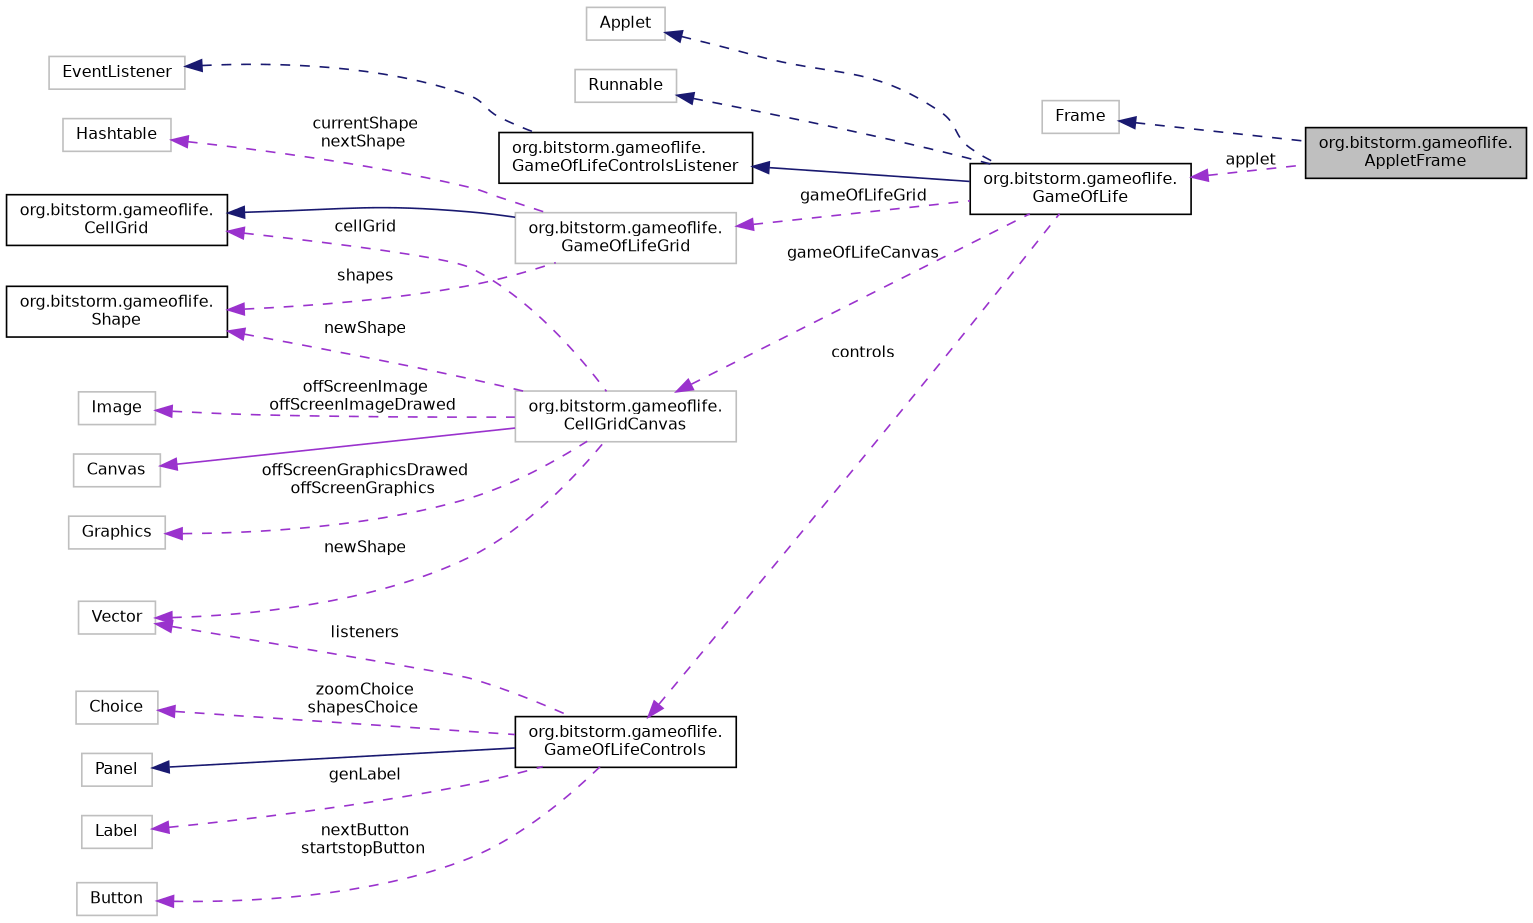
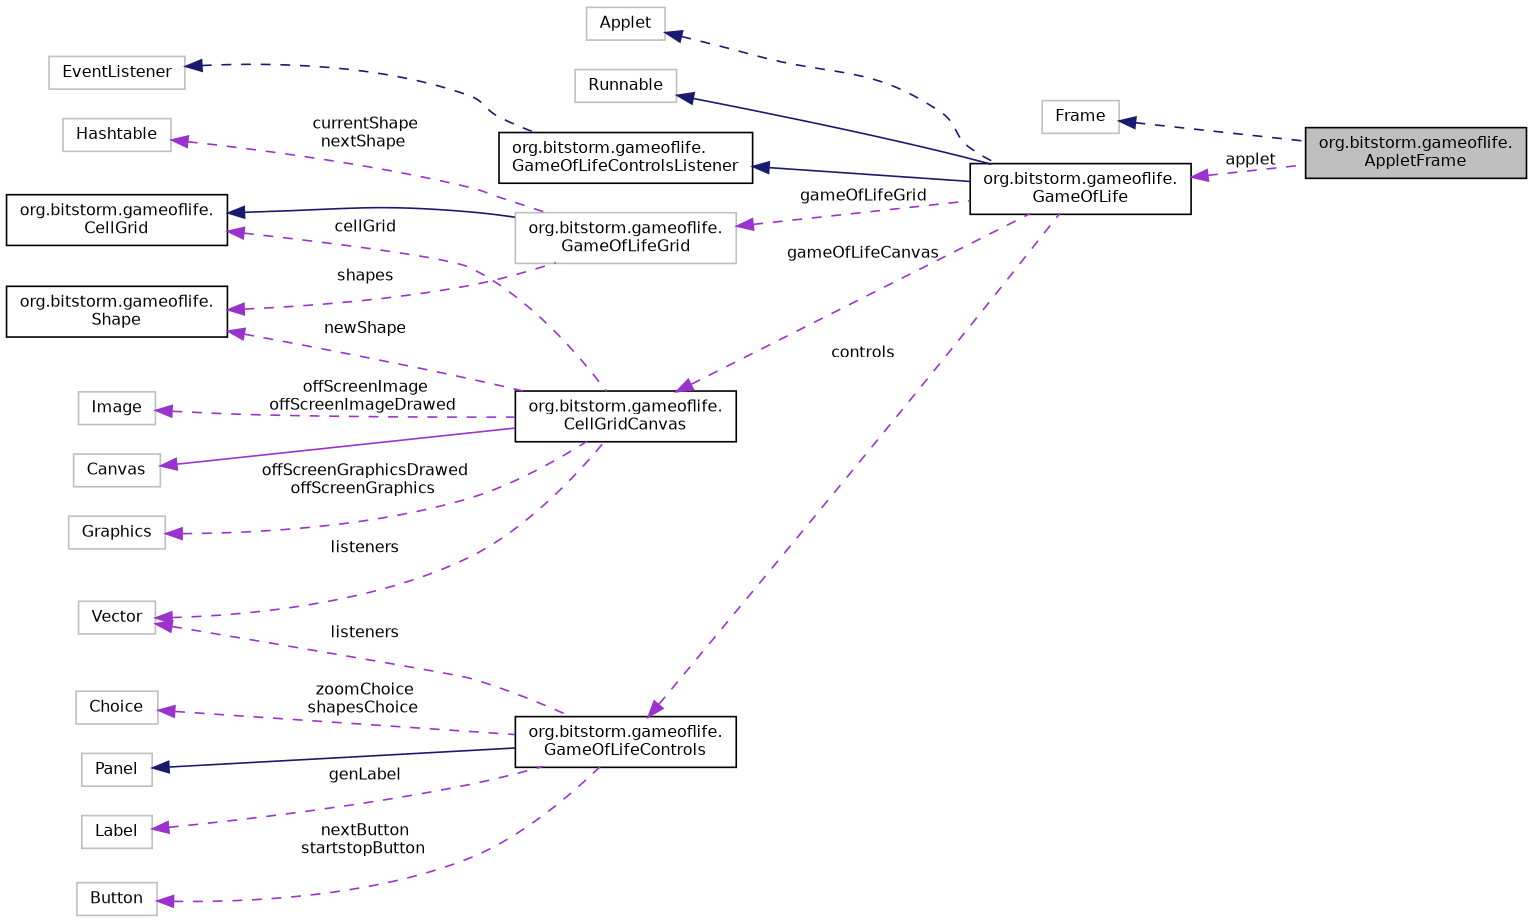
(843, 129) -> (843, 129)
(626, 416) -> (626, 416)
(363, 548) -> (363, 548)
